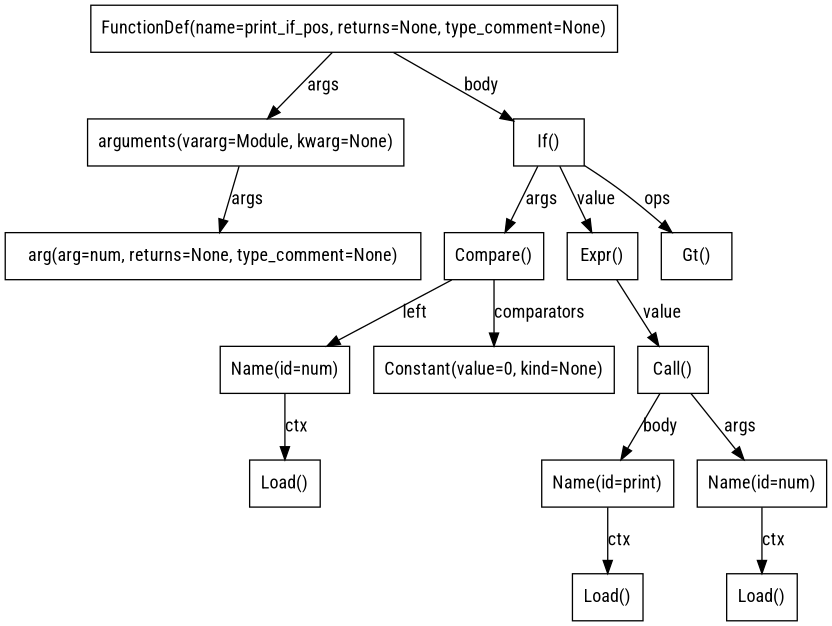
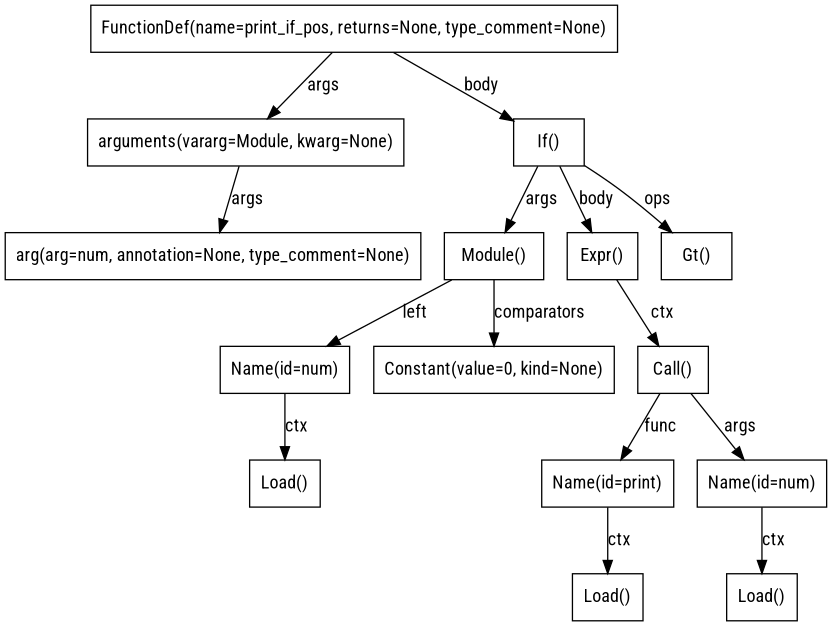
(597, 199) -> (597, 199)
(213, 256) -> (213, 256)
(494, 256) -> (494, 256)
(663, 313) -> (663, 313)
(661, 427) -> (661, 427)
